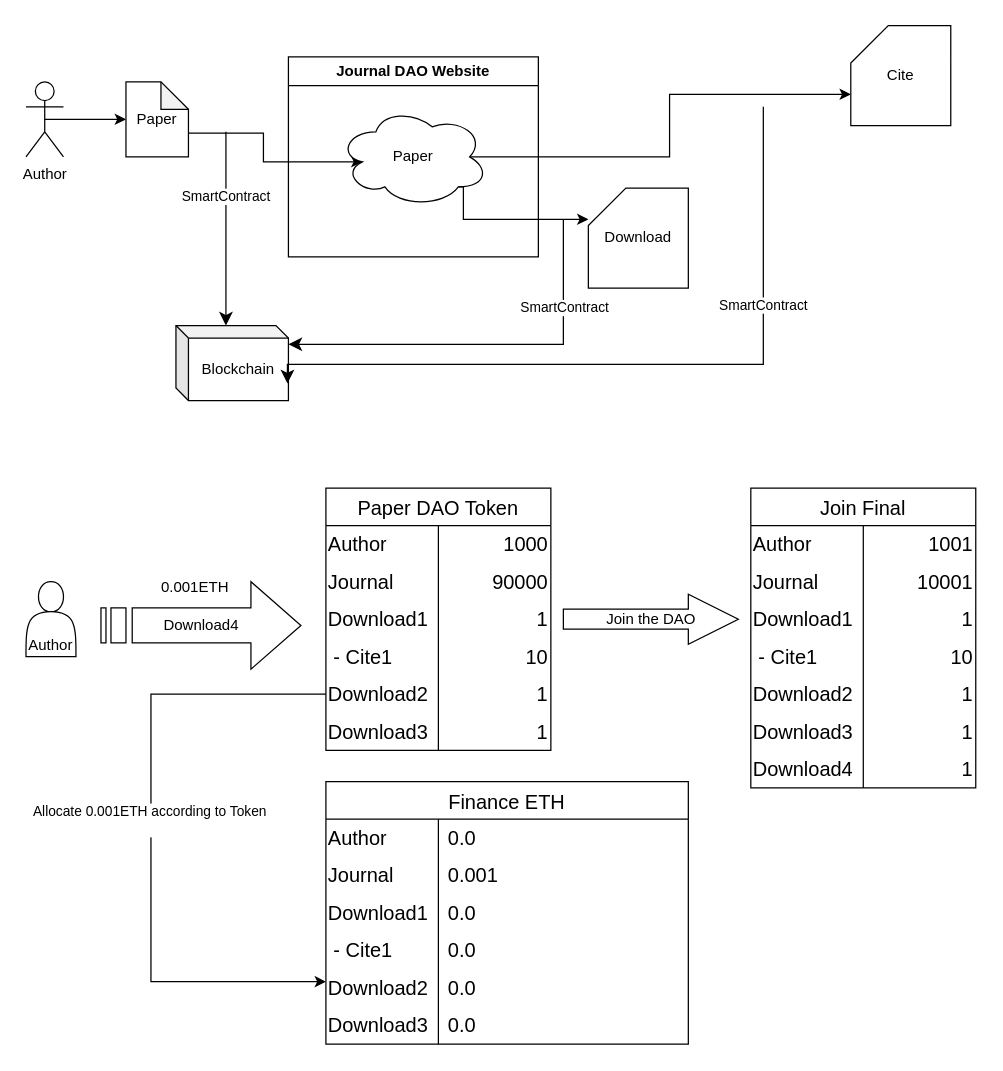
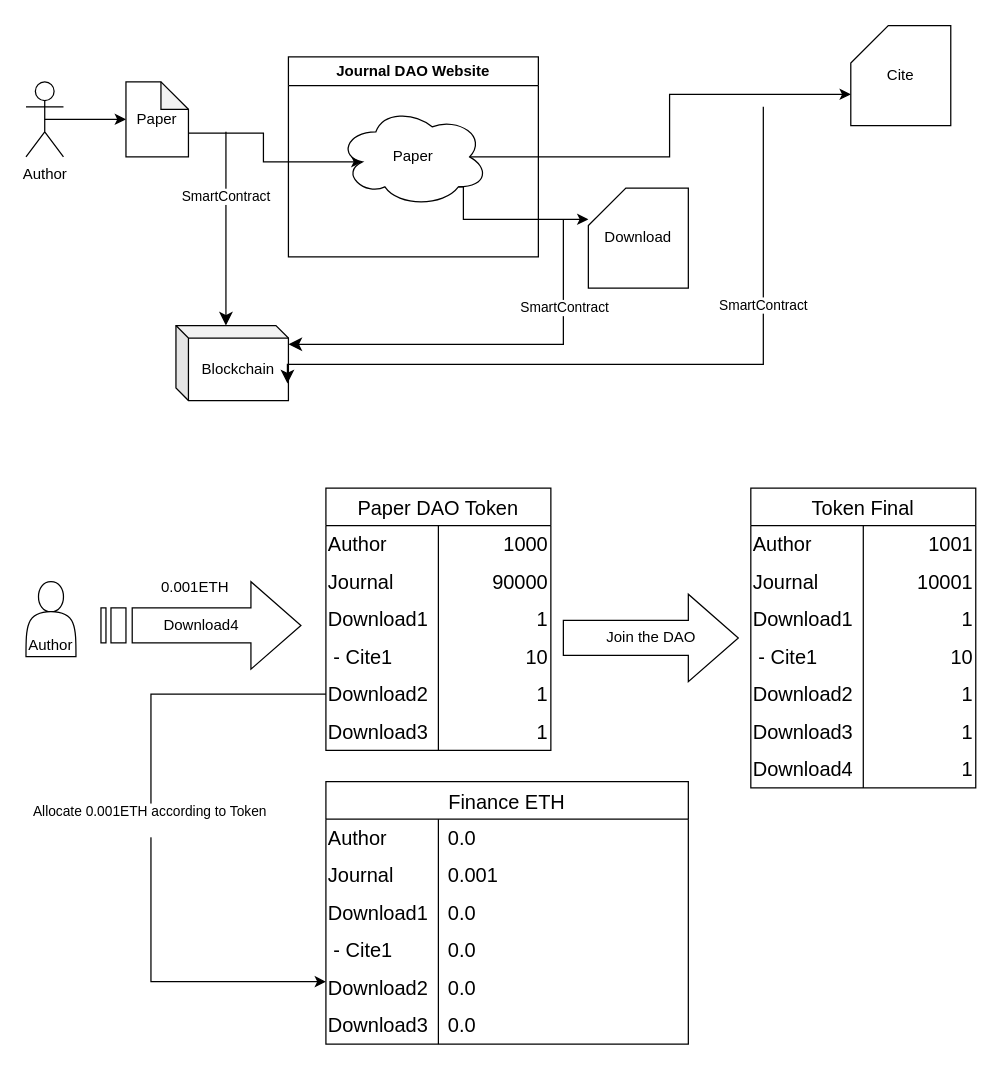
(863, 508) -> (863, 508)
(651, 619) -> (651, 638)
